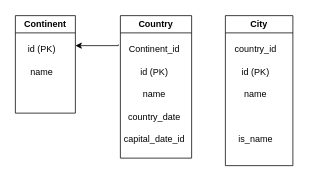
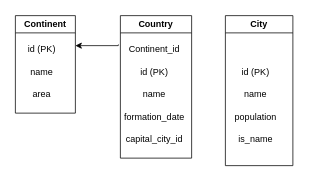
(255, 49) -> none
none -> (42, 94)
(155, 117) -> (155, 117)
none -> (255, 117)
(155, 139) -> (155, 139)
